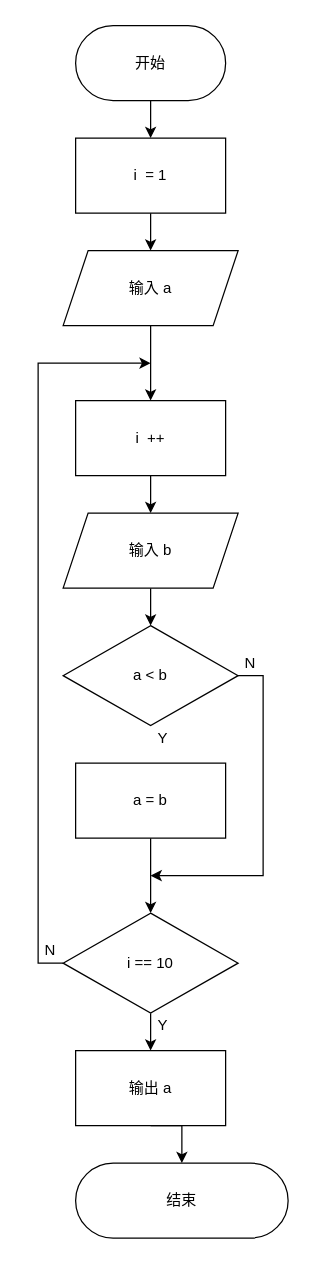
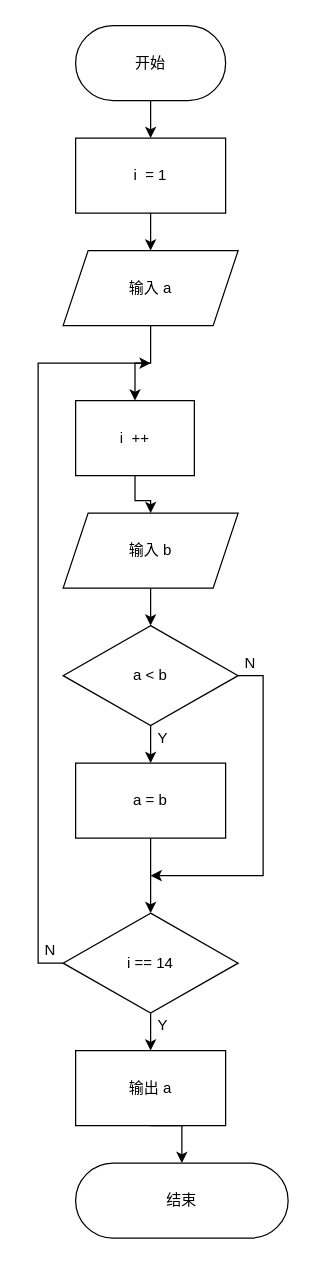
(151, 438) -> (135, 438)
none -> (151, 740)
(151, 963) -> (151, 963)
